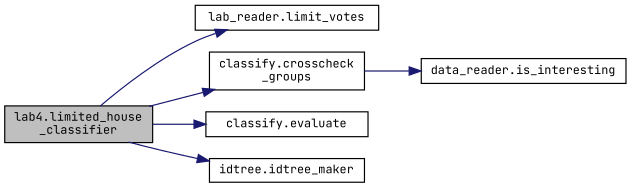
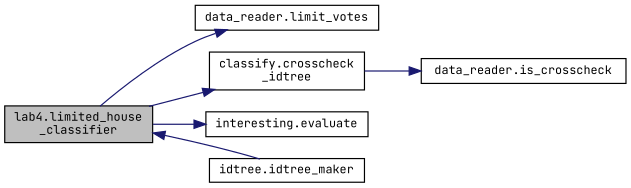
(287, 18) -> (287, 18)
(287, 71) -> (287, 71)
(524, 71) -> (524, 71)
(287, 124) -> (287, 124)
(163, 151) -> (213, 146)
